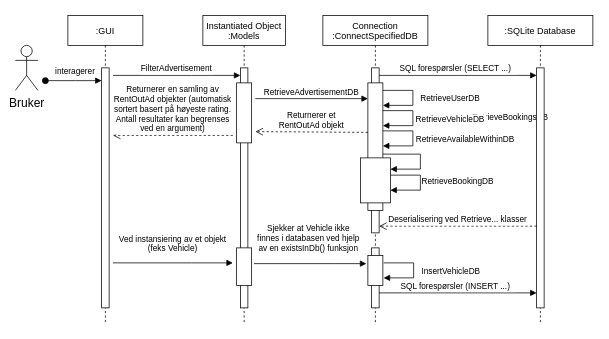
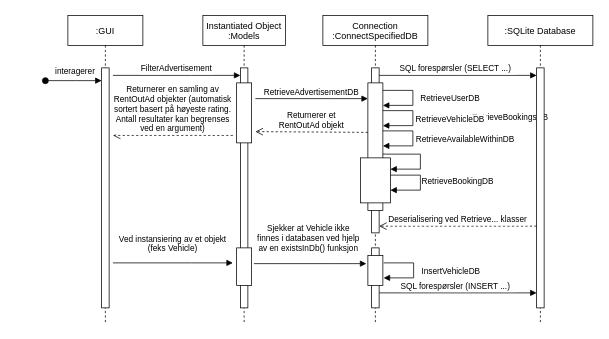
(27, 68) -> none
